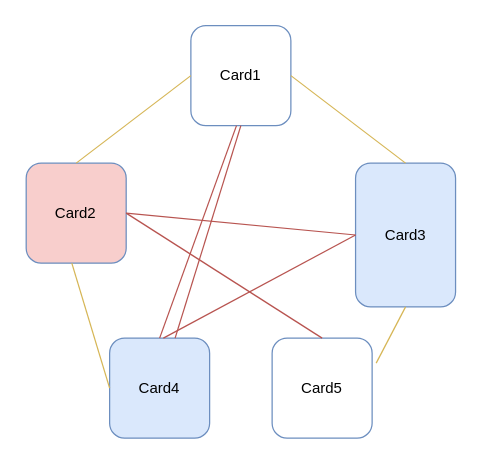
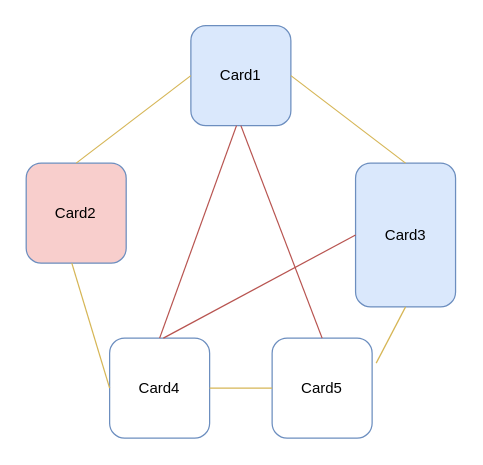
(241, 76) -> (241, 76)
(243, 224) -> none
(208, 232) -> (281, 231)
(223, 275) -> none
(159, 388) -> (159, 388)
none -> (241, 388)
